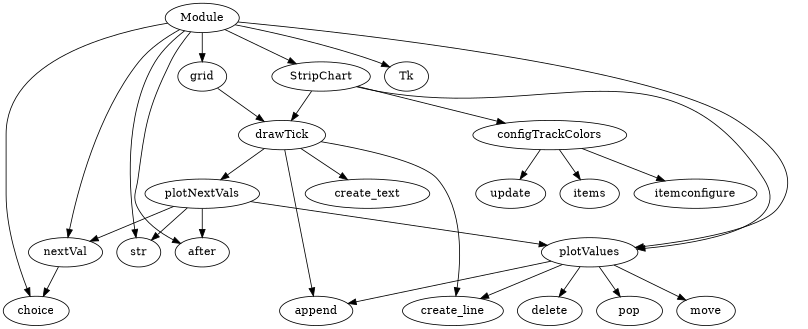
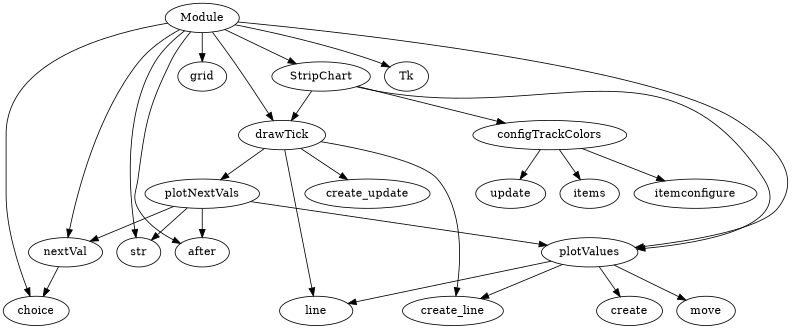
(237, 102) -> (241, 72)
(367, 194) -> (367, 194)
(316, 311) -> (316, 311)
(550, 311) -> none
(630, 311) -> (630, 311)
